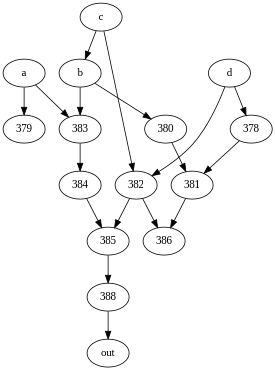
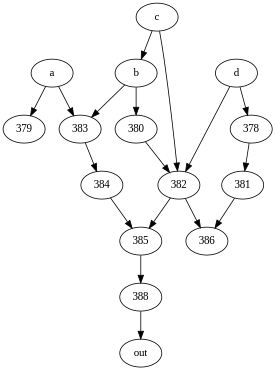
(177, 153) -> (155, 154)
